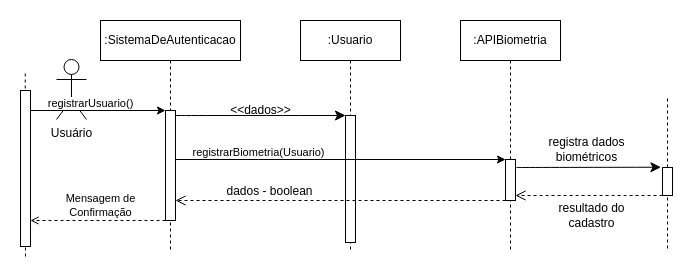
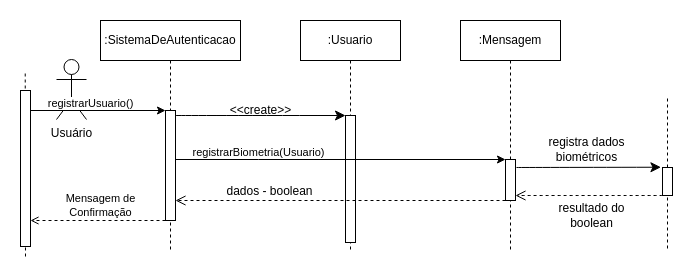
(511, 41) -> (511, 41)
(261, 111) -> (261, 111)
(592, 216) -> (592, 216)
